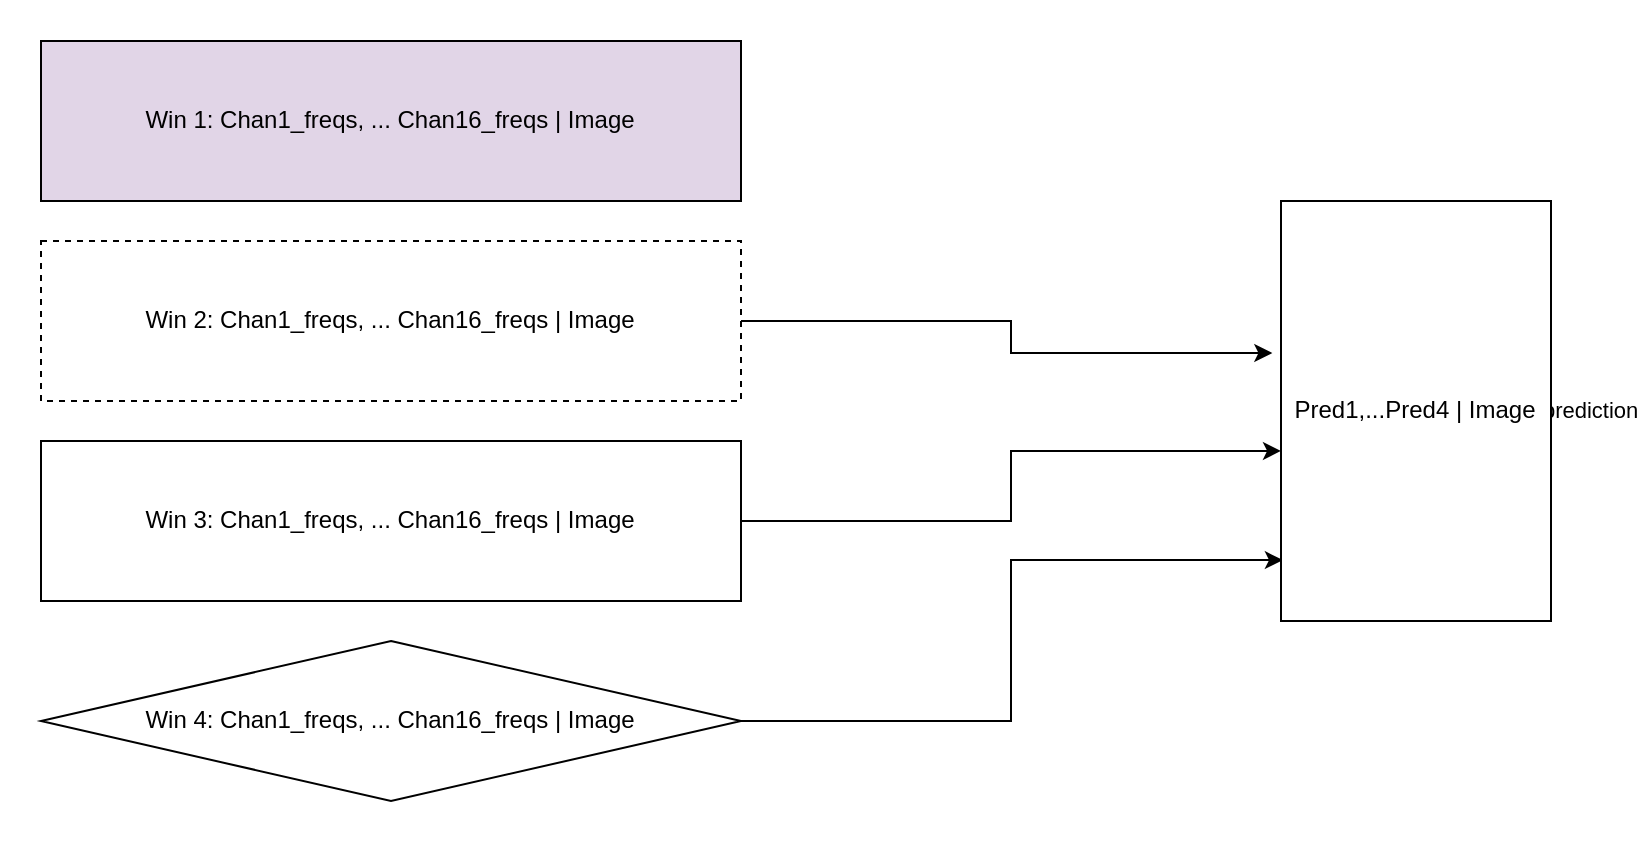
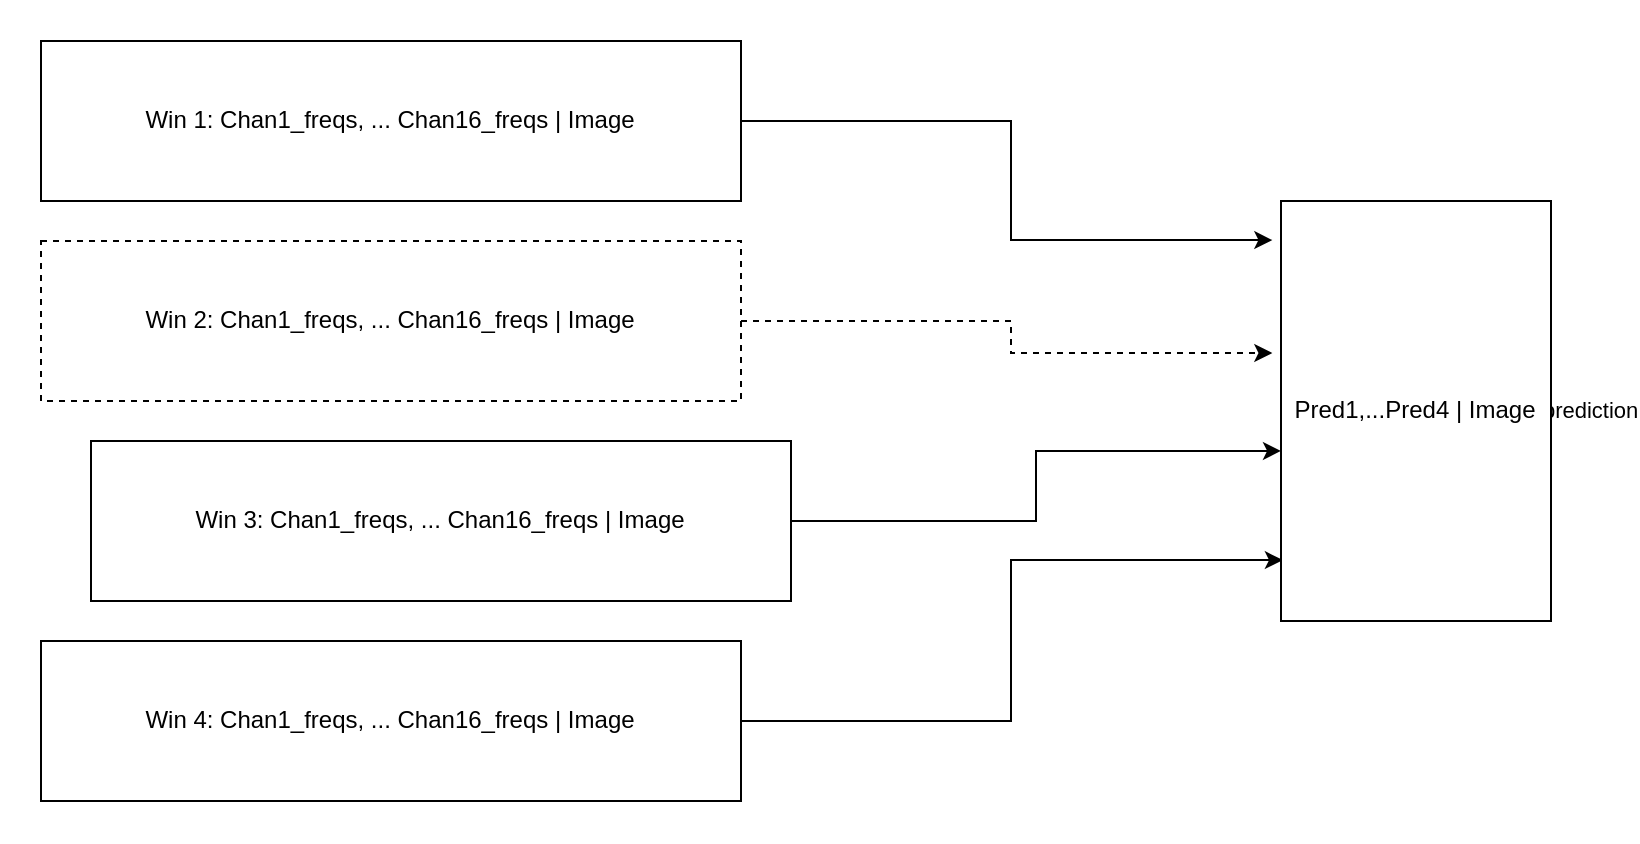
(391, 121) -> (391, 121)
none -> (1011, 169)
(1011, 327) -> (1011, 327)
(391, 521) -> (441, 521)
(391, 721) -> (391, 721)
